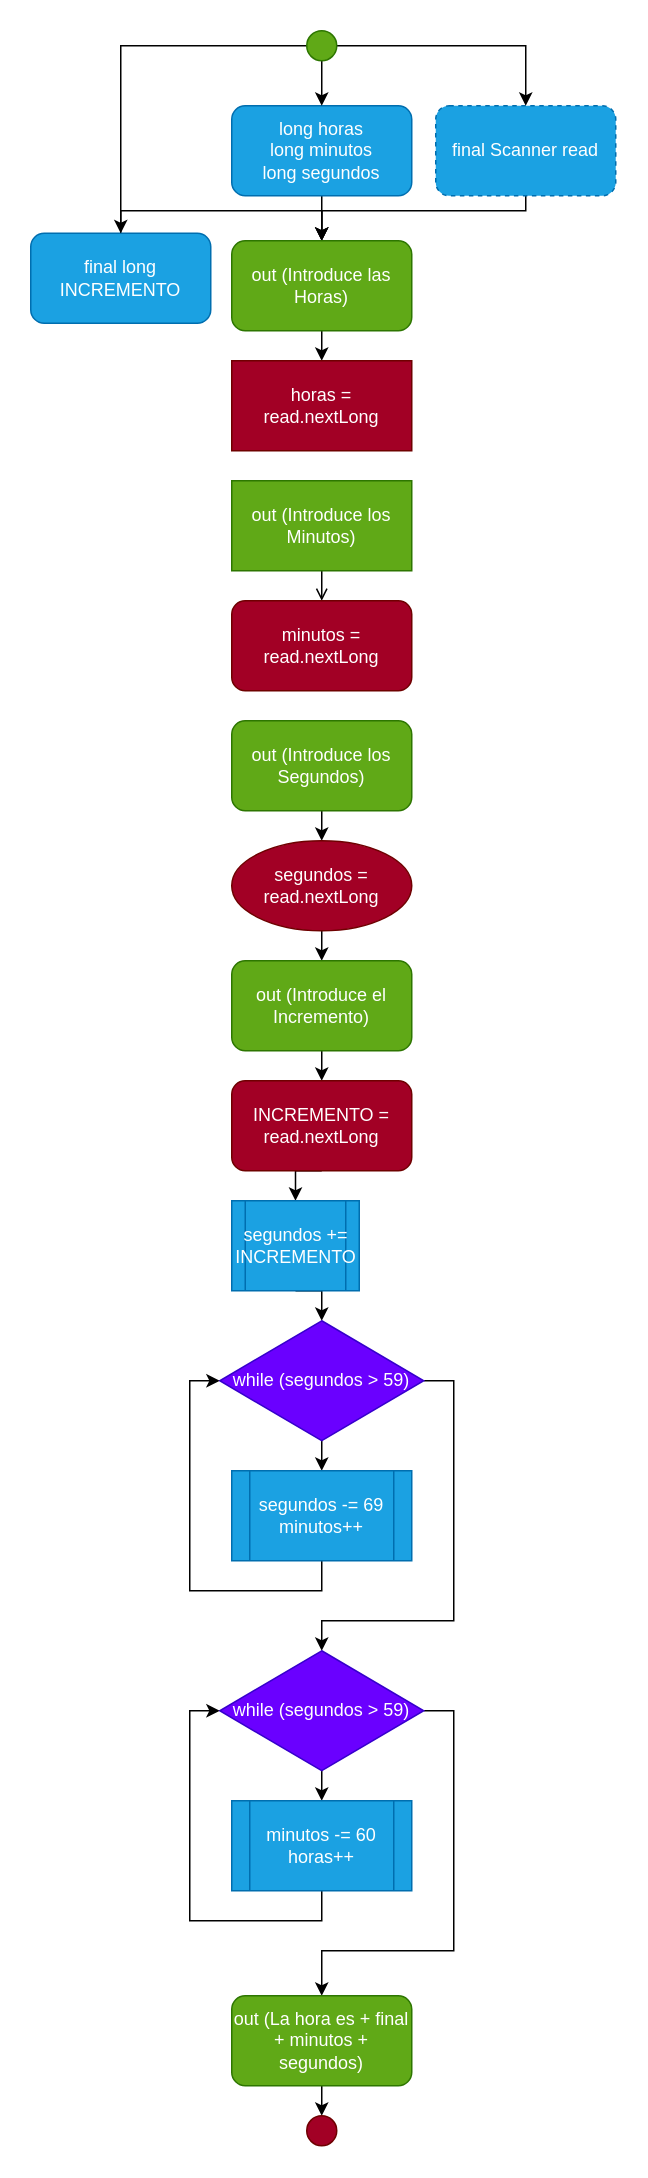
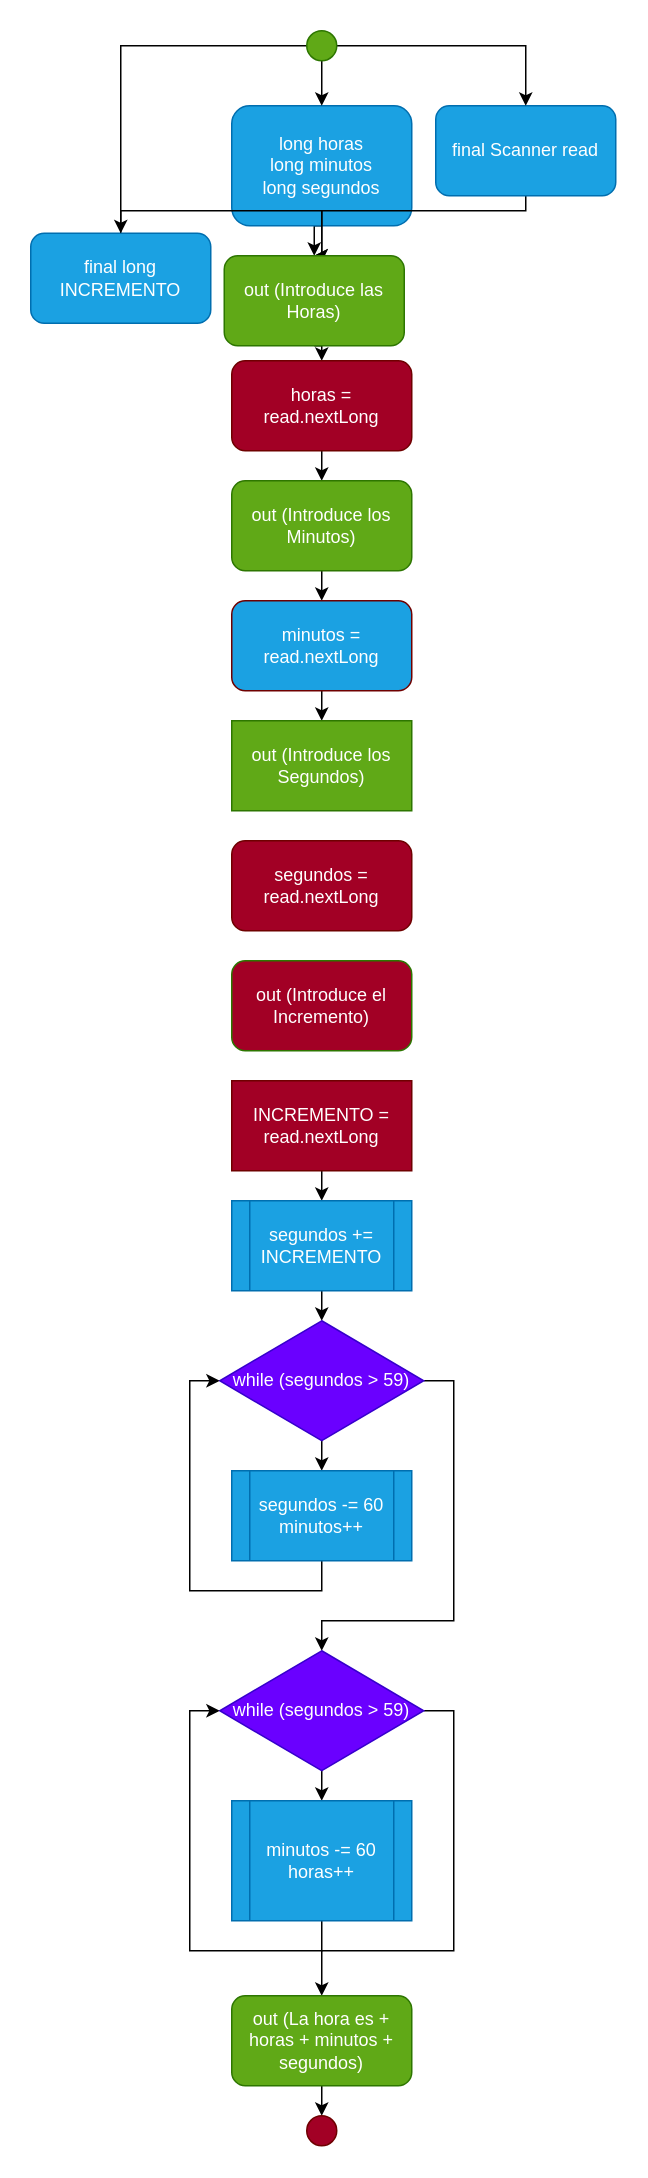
(322, 151) -> (322, 166)
(526, 151) -> (526, 151)
(322, 286) -> (314, 301)
(322, 406) -> (322, 406)
none -> (322, 461)
(322, 526) -> (322, 526)
(322, 591) -> (322, 589)
(322, 646) -> (322, 646)
none -> (322, 701)
(322, 766) -> (322, 766)
(322, 821) -> none
(322, 886) -> (322, 886)
(322, 941) -> none
(322, 1006) -> (322, 1006)
(322, 1061) -> none
(322, 1126) -> (322, 1126)
(296, 1246) -> (322, 1246)
(322, 1516) -> (322, 1516)
(322, 1846) -> (322, 1861)
(322, 2041) -> (322, 2041)
